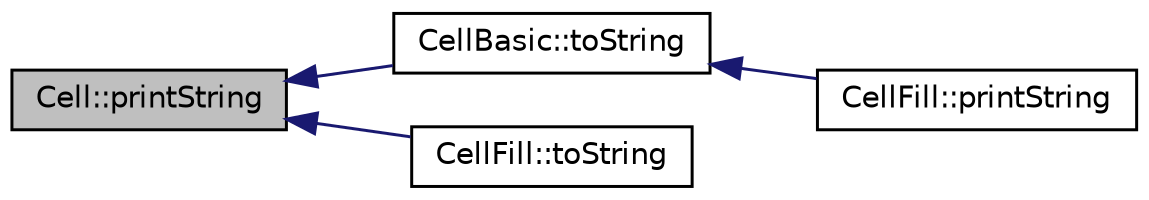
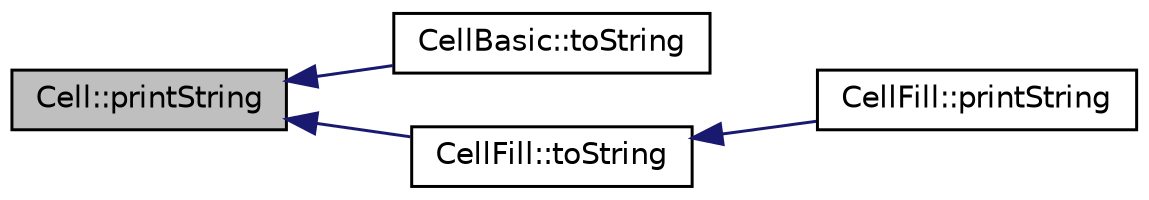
(779, 74) -> (769, 128)
